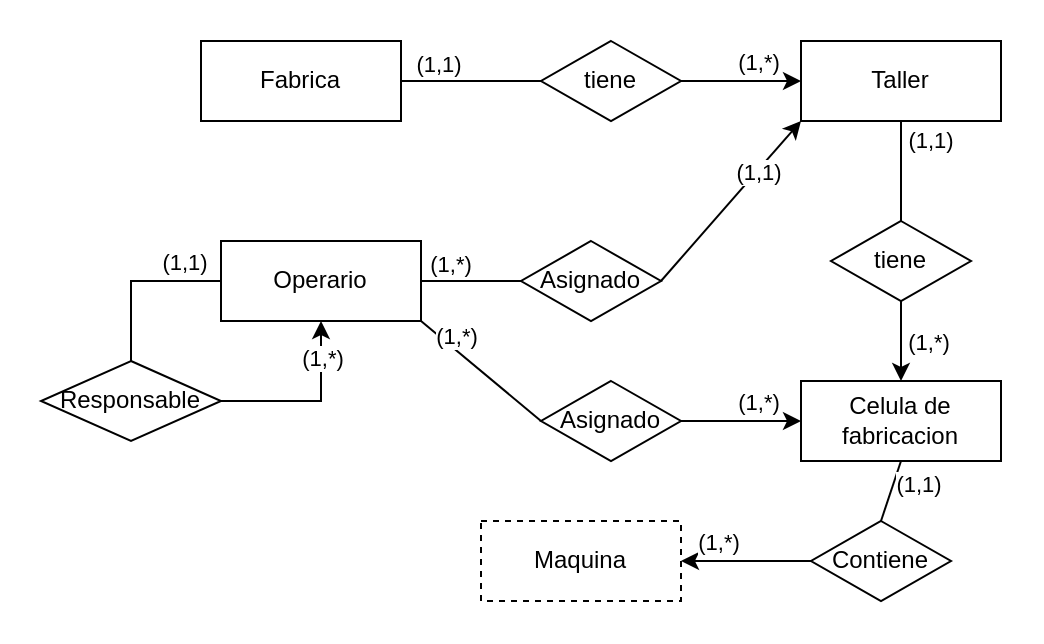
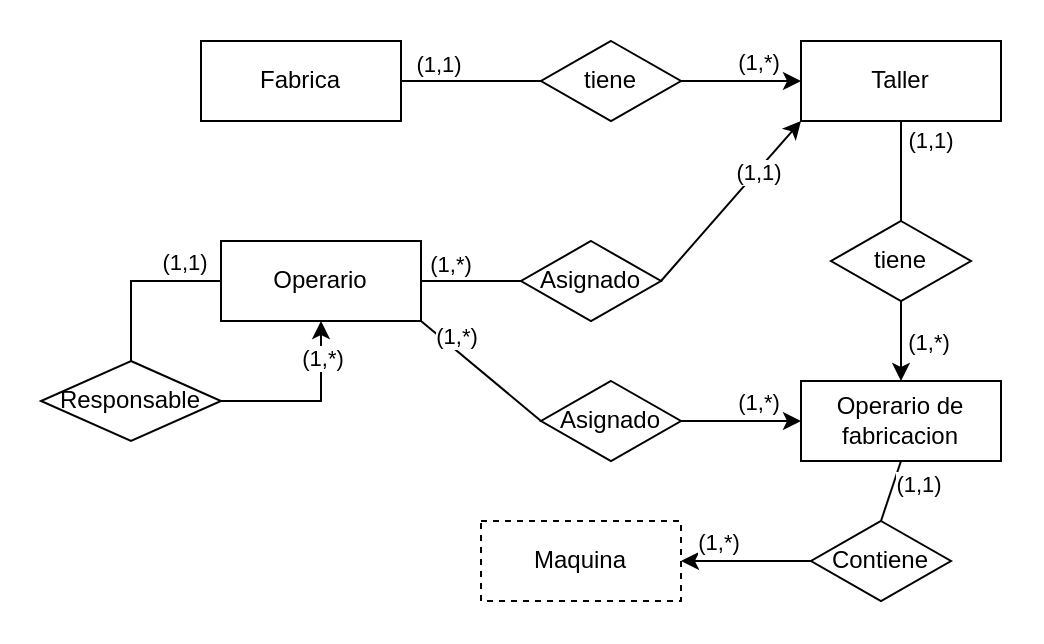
(901, 421) -> (901, 421)
